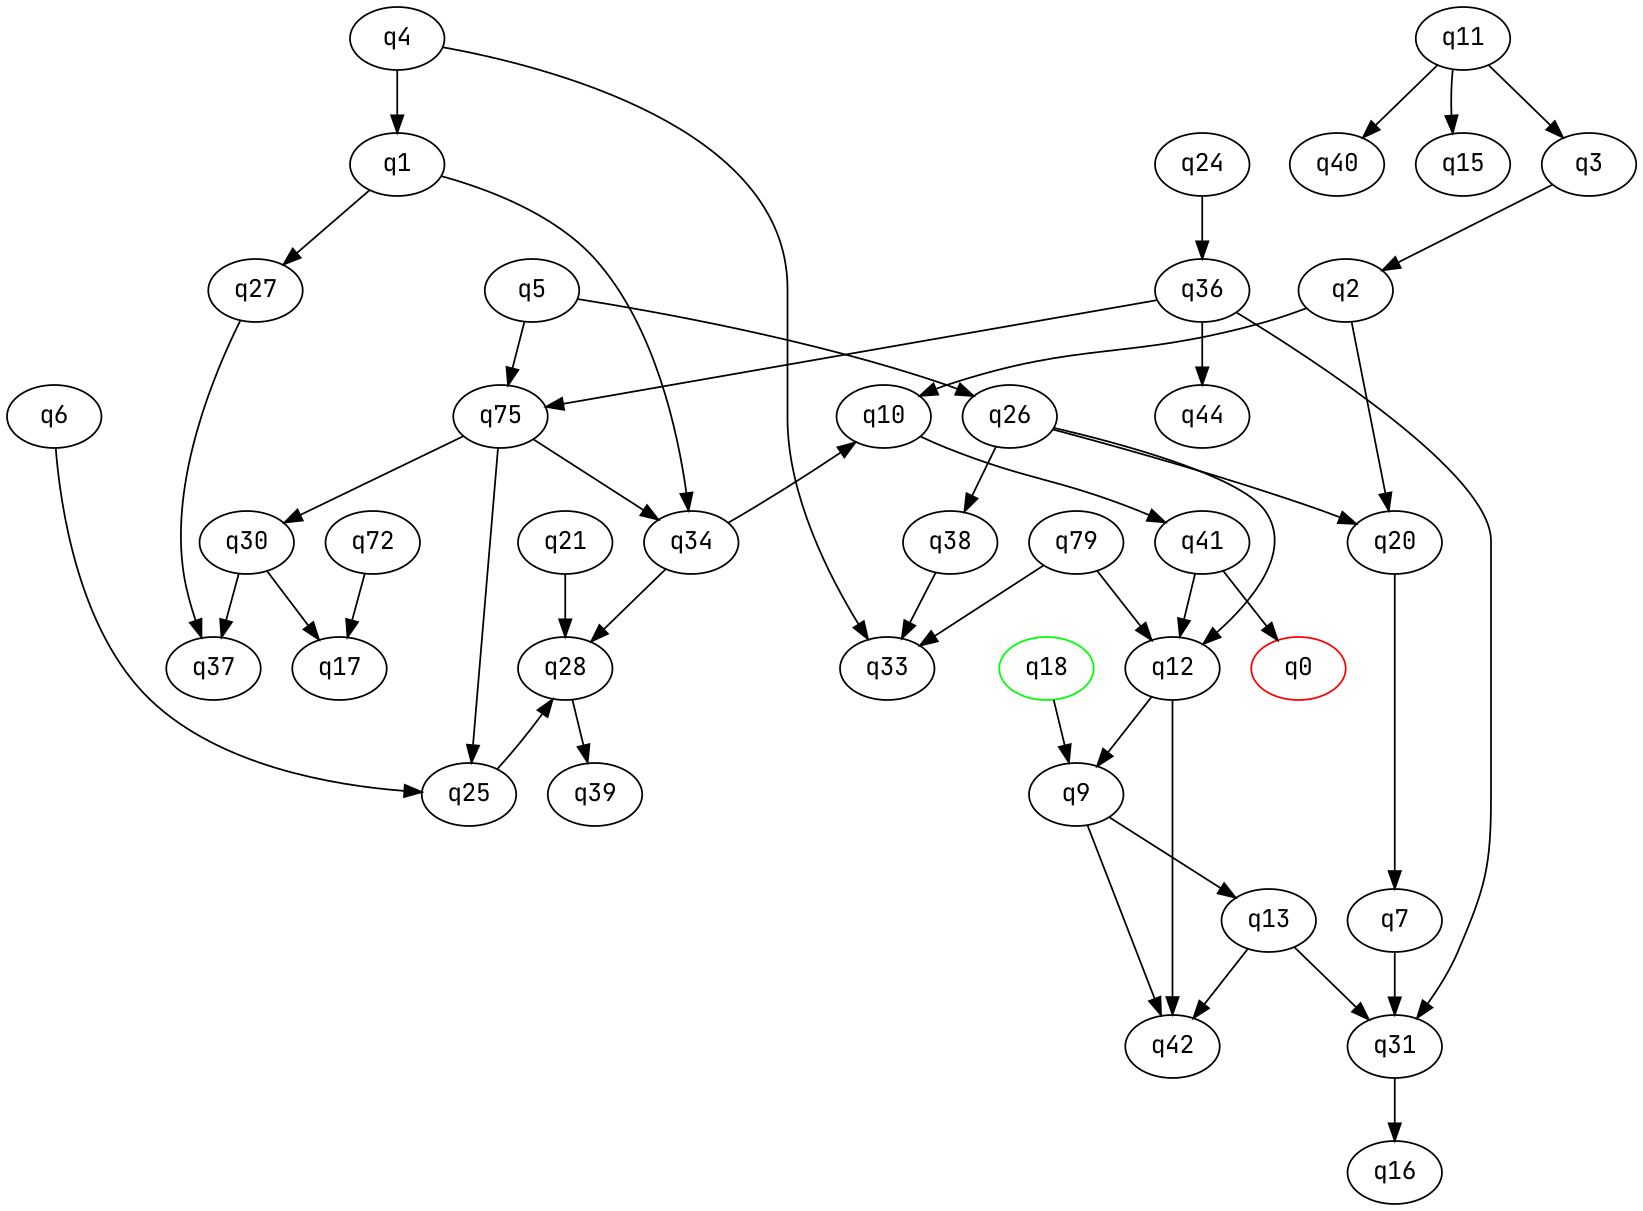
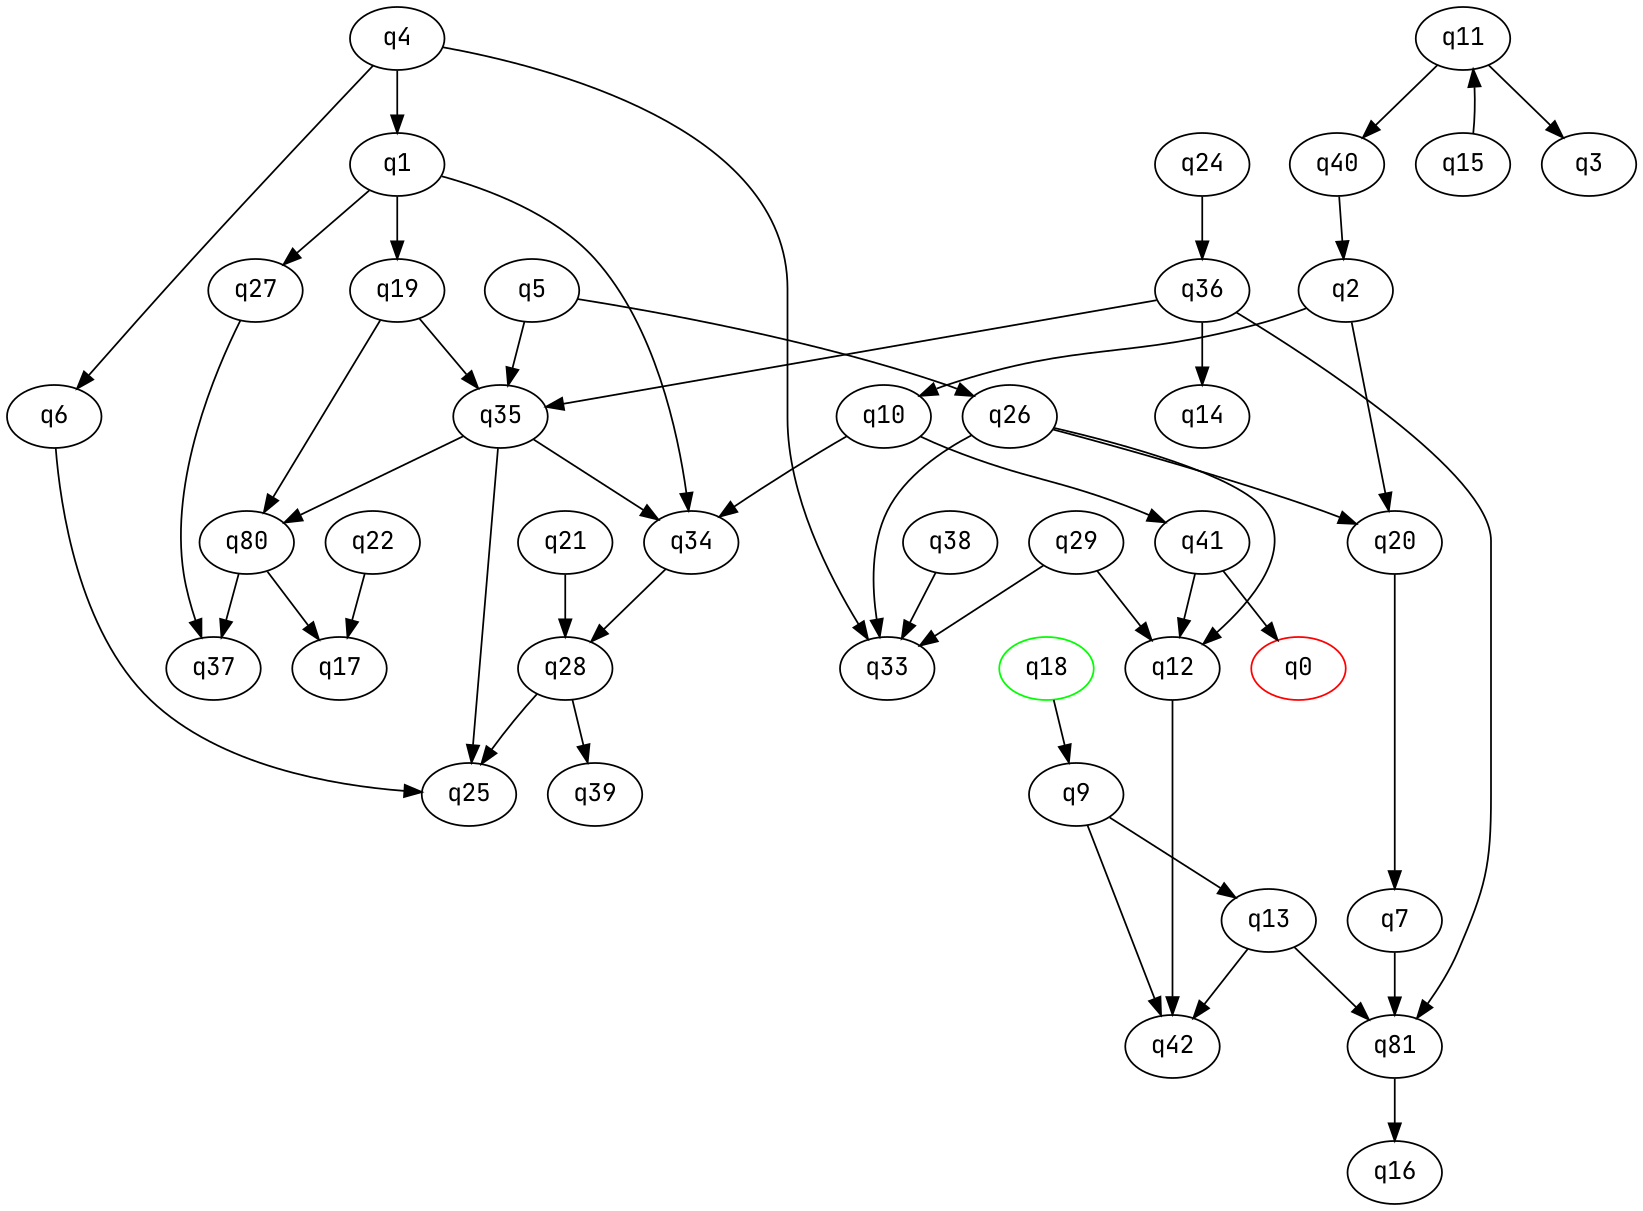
(1451, 92) -> (1475, 110)
none -> (229, 219)
(1476, 223) -> (1341, 219)
none -> (397, 290)
(500, 416) -> (500, 416)
(1202, 416) -> (1202, 416)
(983, 473) -> (888, 509)
(785, 488) -> (781, 476)
(247, 542) -> (247, 542)
(373, 542) -> (373, 542)
(1076, 542) -> (1076, 542)
(1130, 725) -> none
(520, 742) -> (514, 721)
(1395, 1046) -> (1395, 1046)
